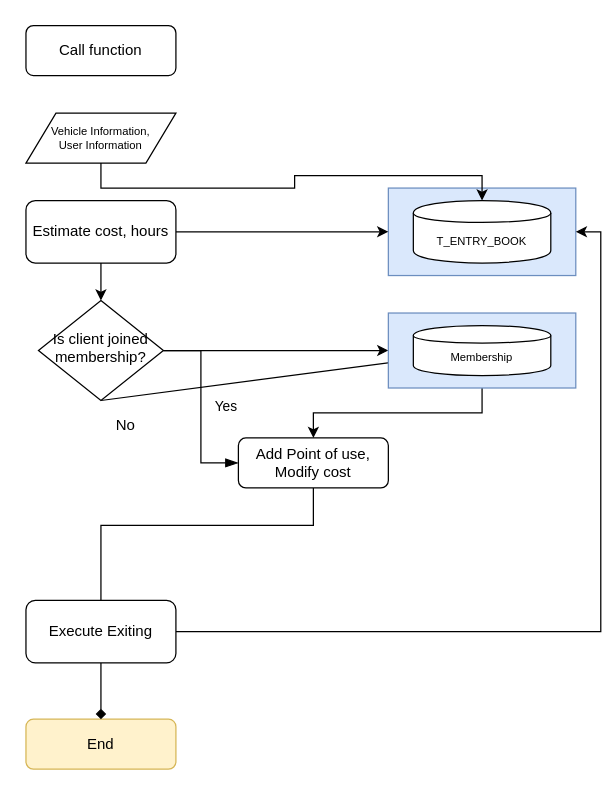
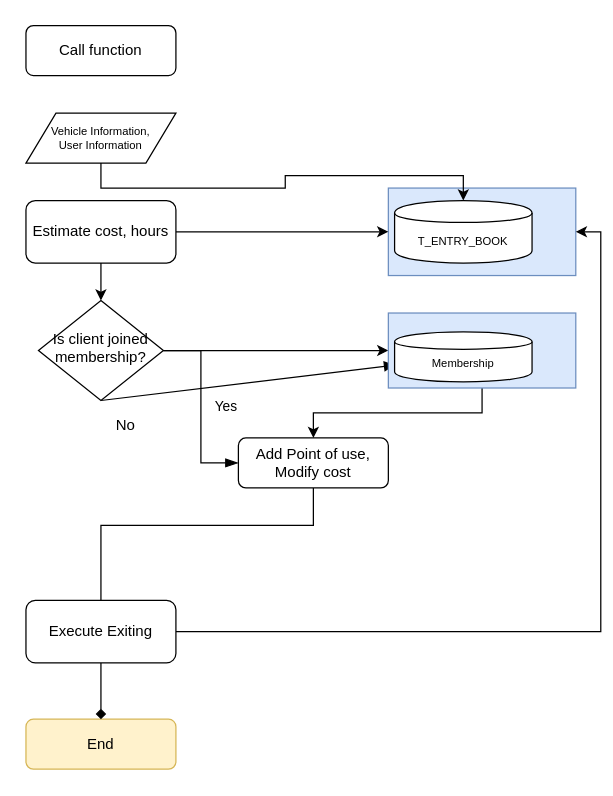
(482, 232) -> (463, 232)
(482, 351) -> (463, 357)
